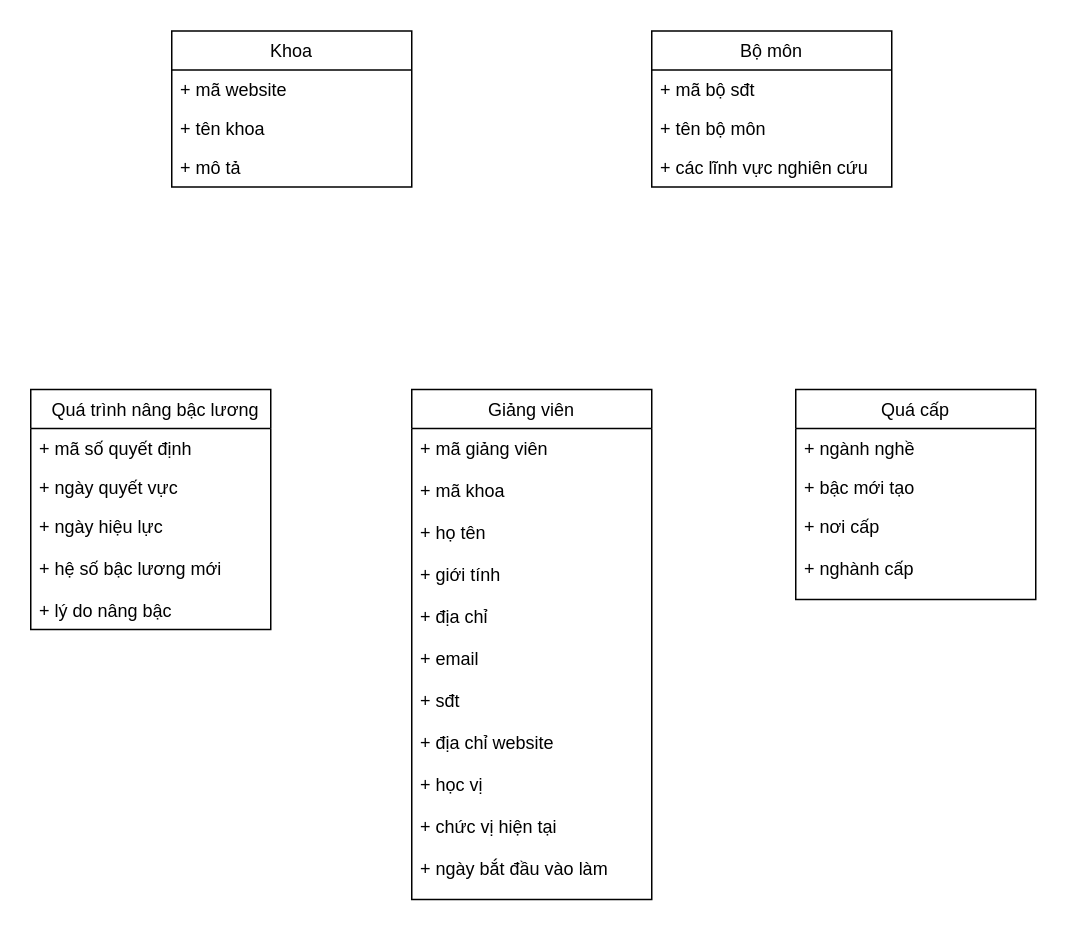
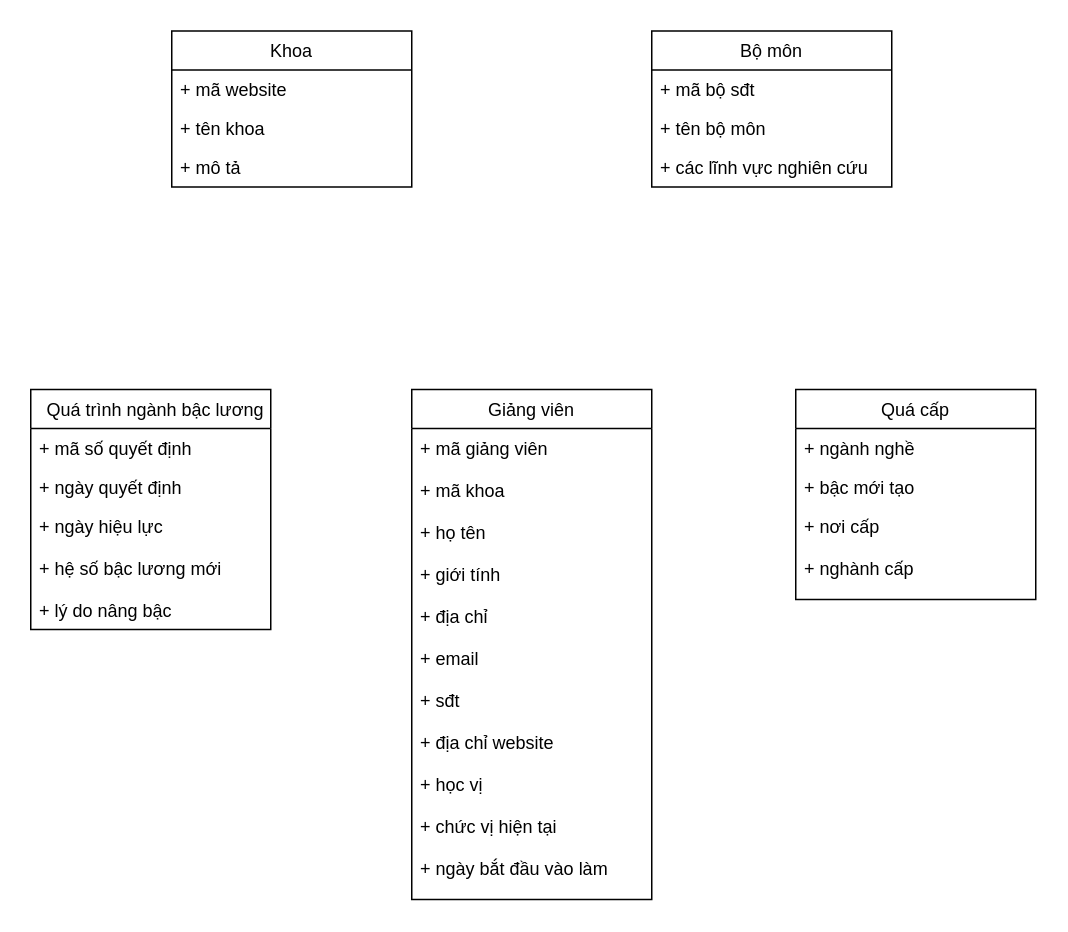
(150, 410) -> (150, 410)
(113, 488) -> (118, 488)
